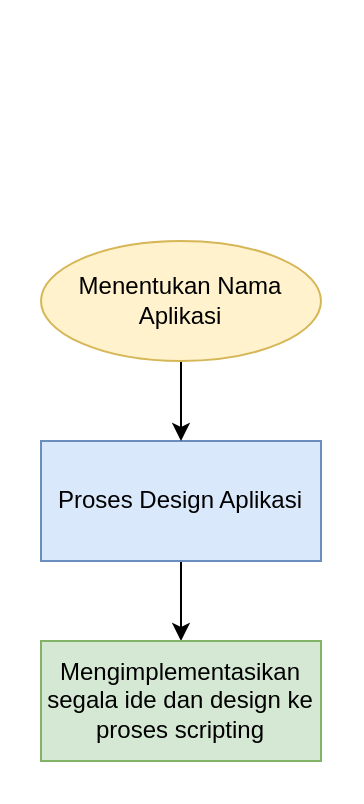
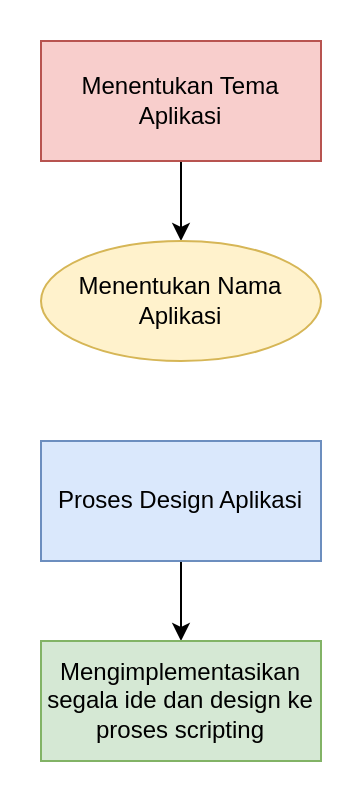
none -> (181, 101)
none -> (181, 194)
(181, 394) -> none
